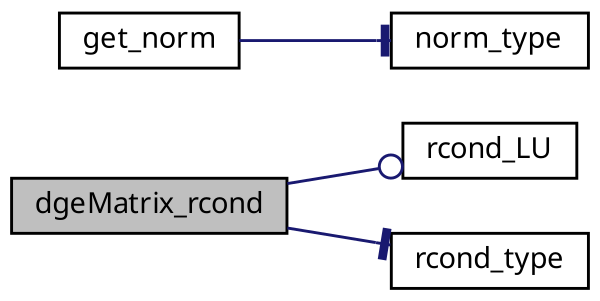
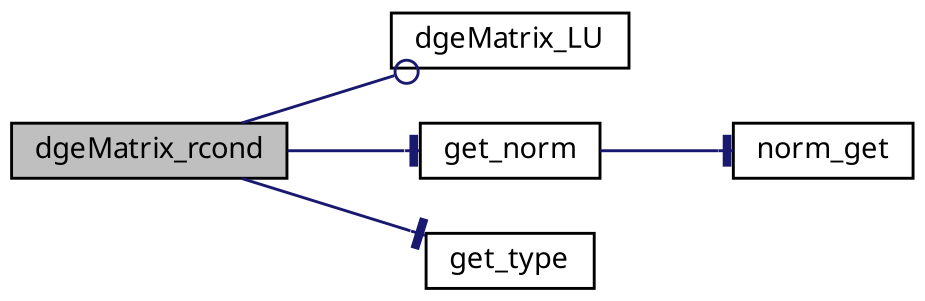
(490, 41) -> (823, 151)
none -> (346, 151)
(490, 151) -> (510, 41)
(490, 261) -> (510, 261)
